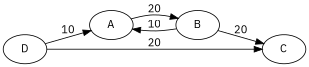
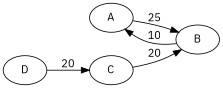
(155, 9) -> (155, 18)
(237, 36) -> (154, 62)
(64, 38) -> none
